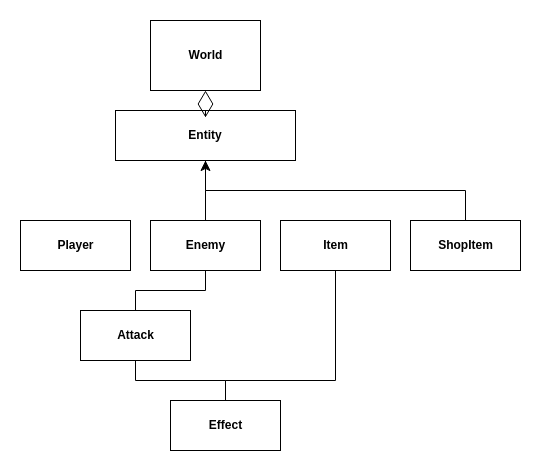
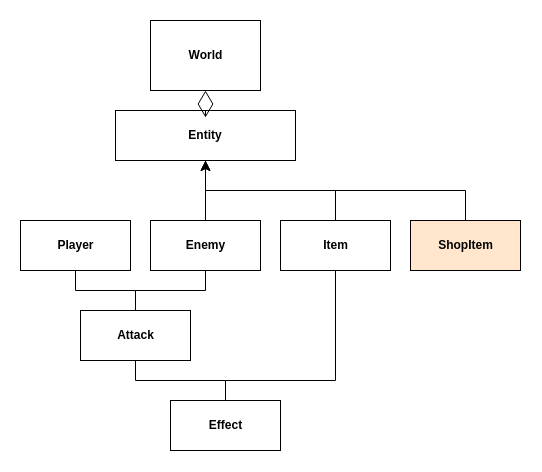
none -> (336, 207)
(466, 246) -> (466, 246)
none -> (94, 291)
